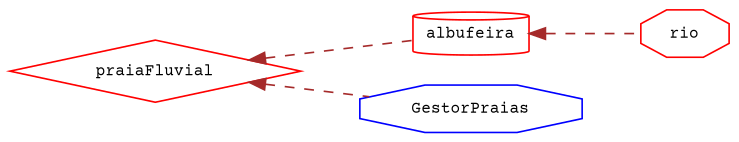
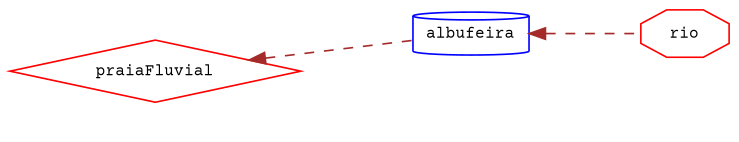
(471, 34) -> (471, 34)
(471, 109) -> none
